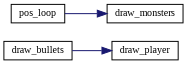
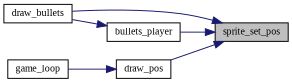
(38, 14) -> (38, 69)
(145, 14) -> (144, 69)
none -> (252, 32)
(145, 51) -> (144, 32)
